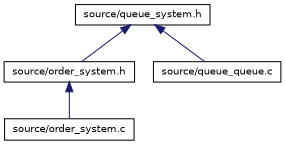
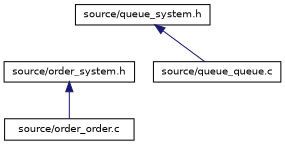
(102, 46) -> none
(69, 129) -> (69, 129)
